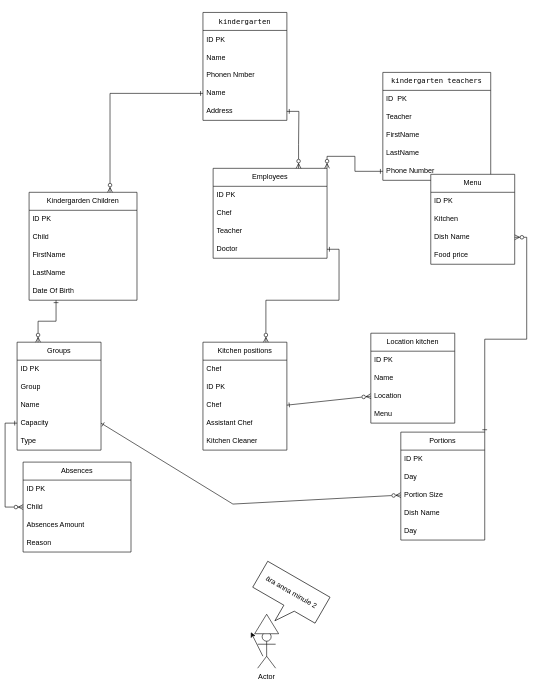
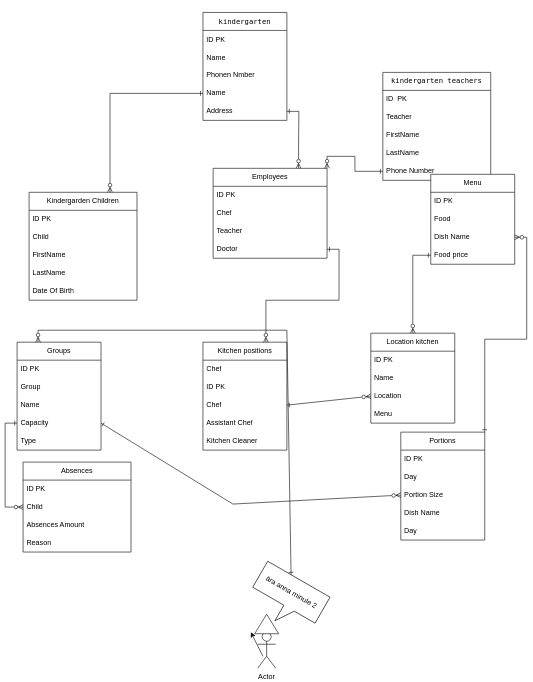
(448, 219) -> (443, 219)
none -> (413, 282)
(43, 321) -> (176, 330)
